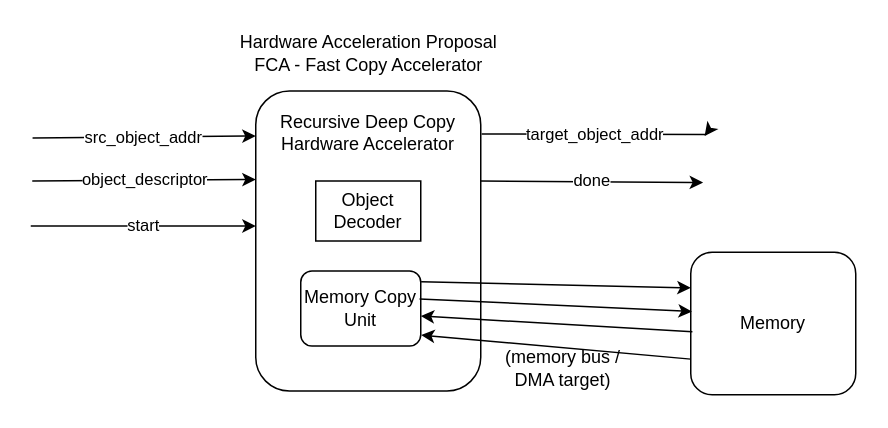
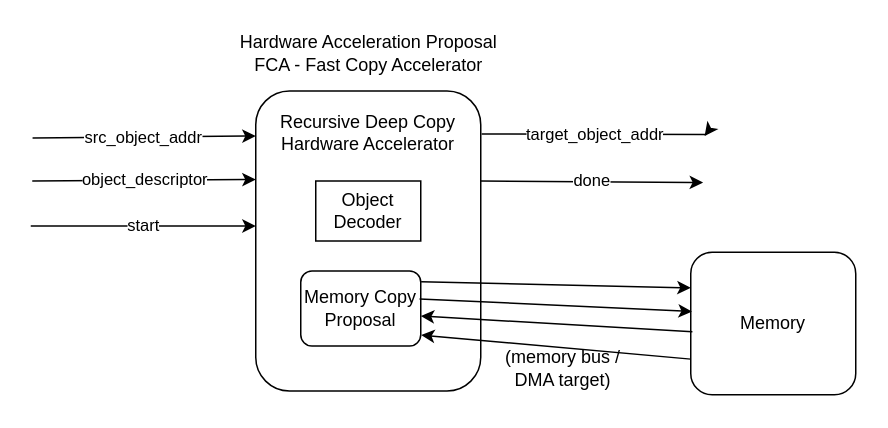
(361, 308) -> (361, 308)
